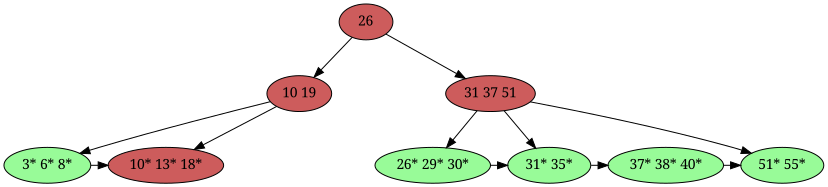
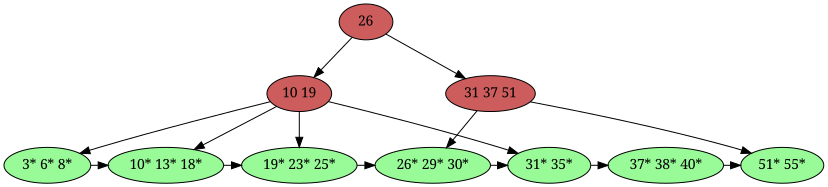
(517, 126) -> (419, 125)
(166, 165) -> (166, 165)
none -> (299, 165)
